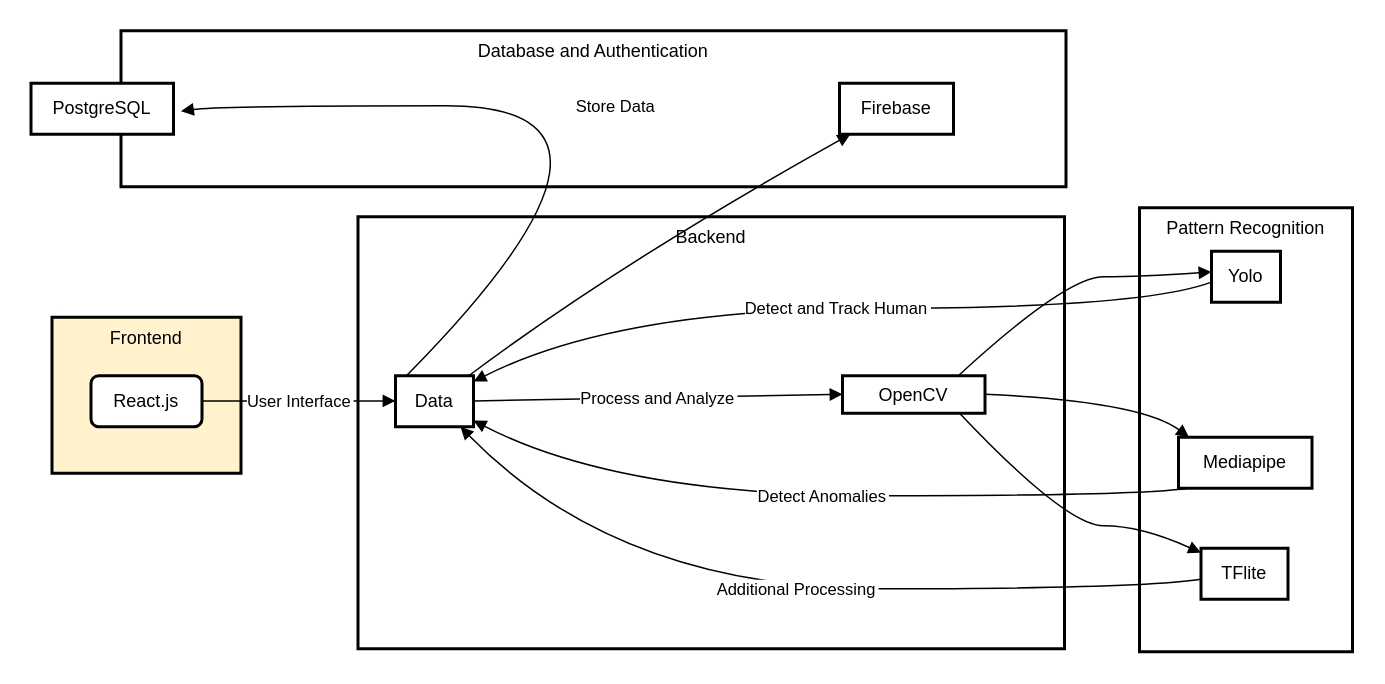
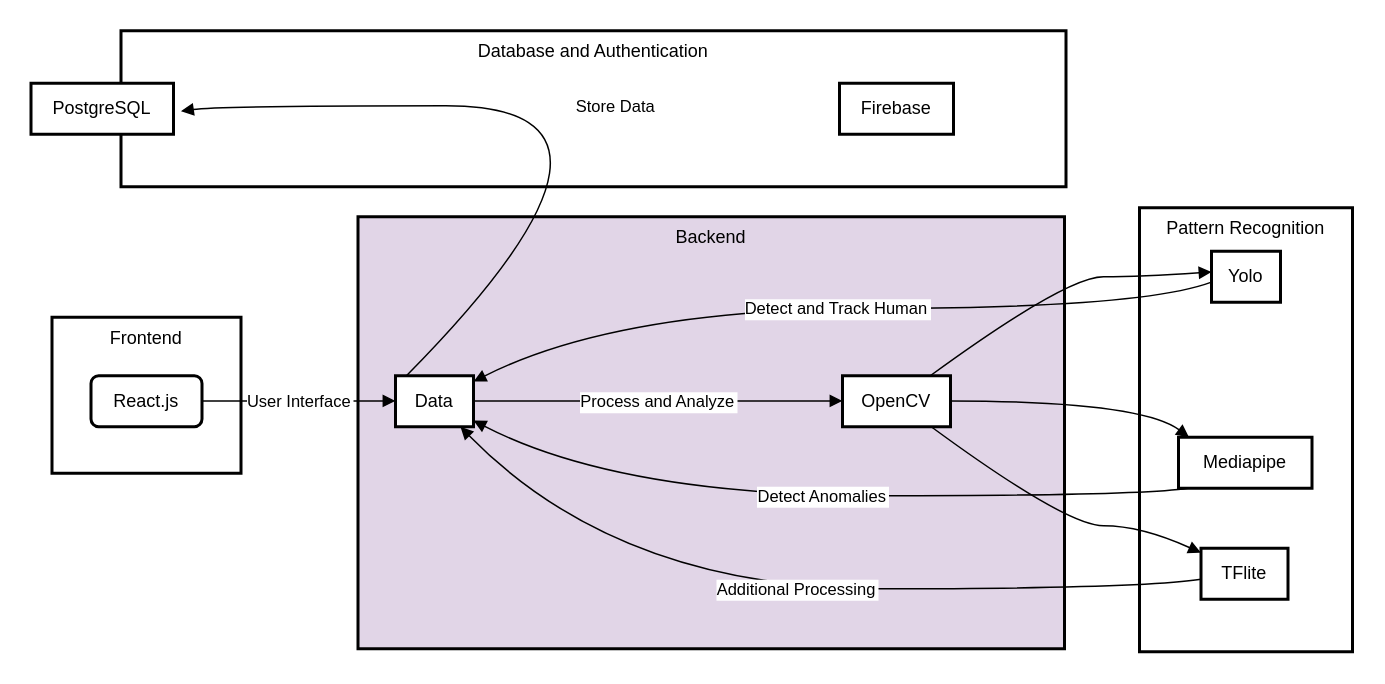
(650, 252) -> none
(146, 339) -> (146, 339)
(914, 395) -> (896, 401)
(711, 433) -> (711, 433)
